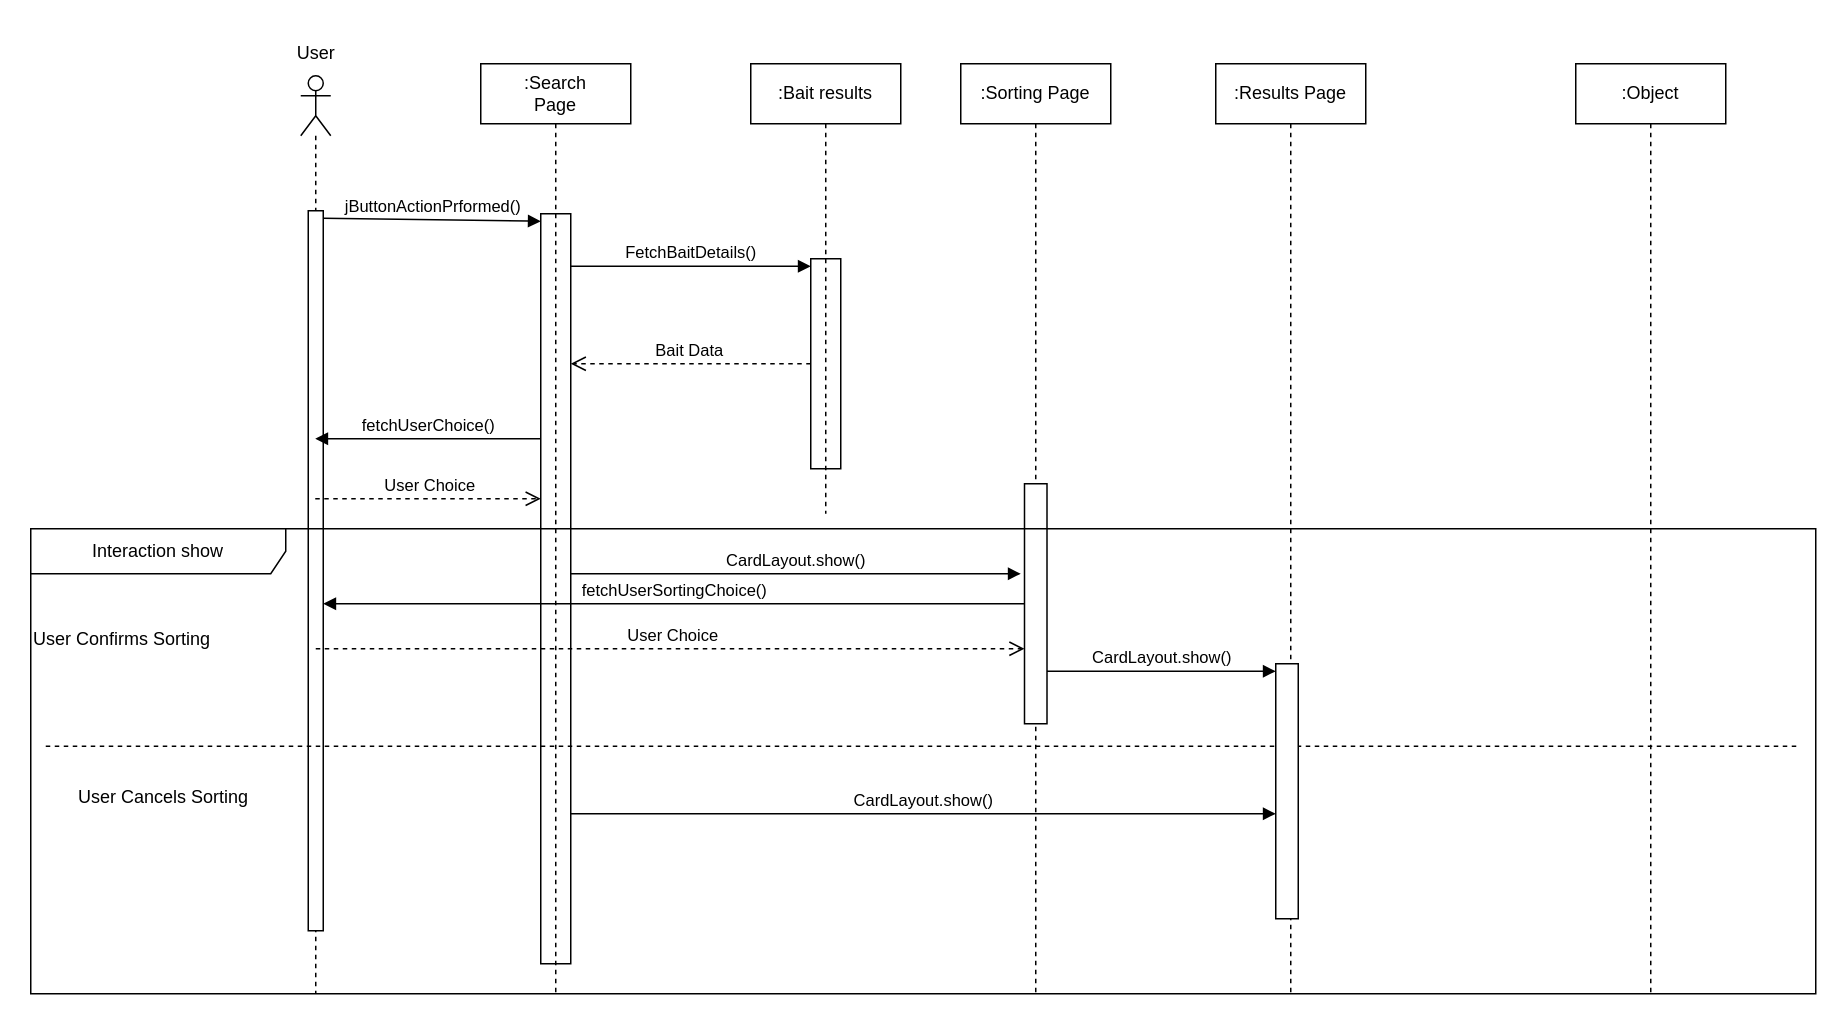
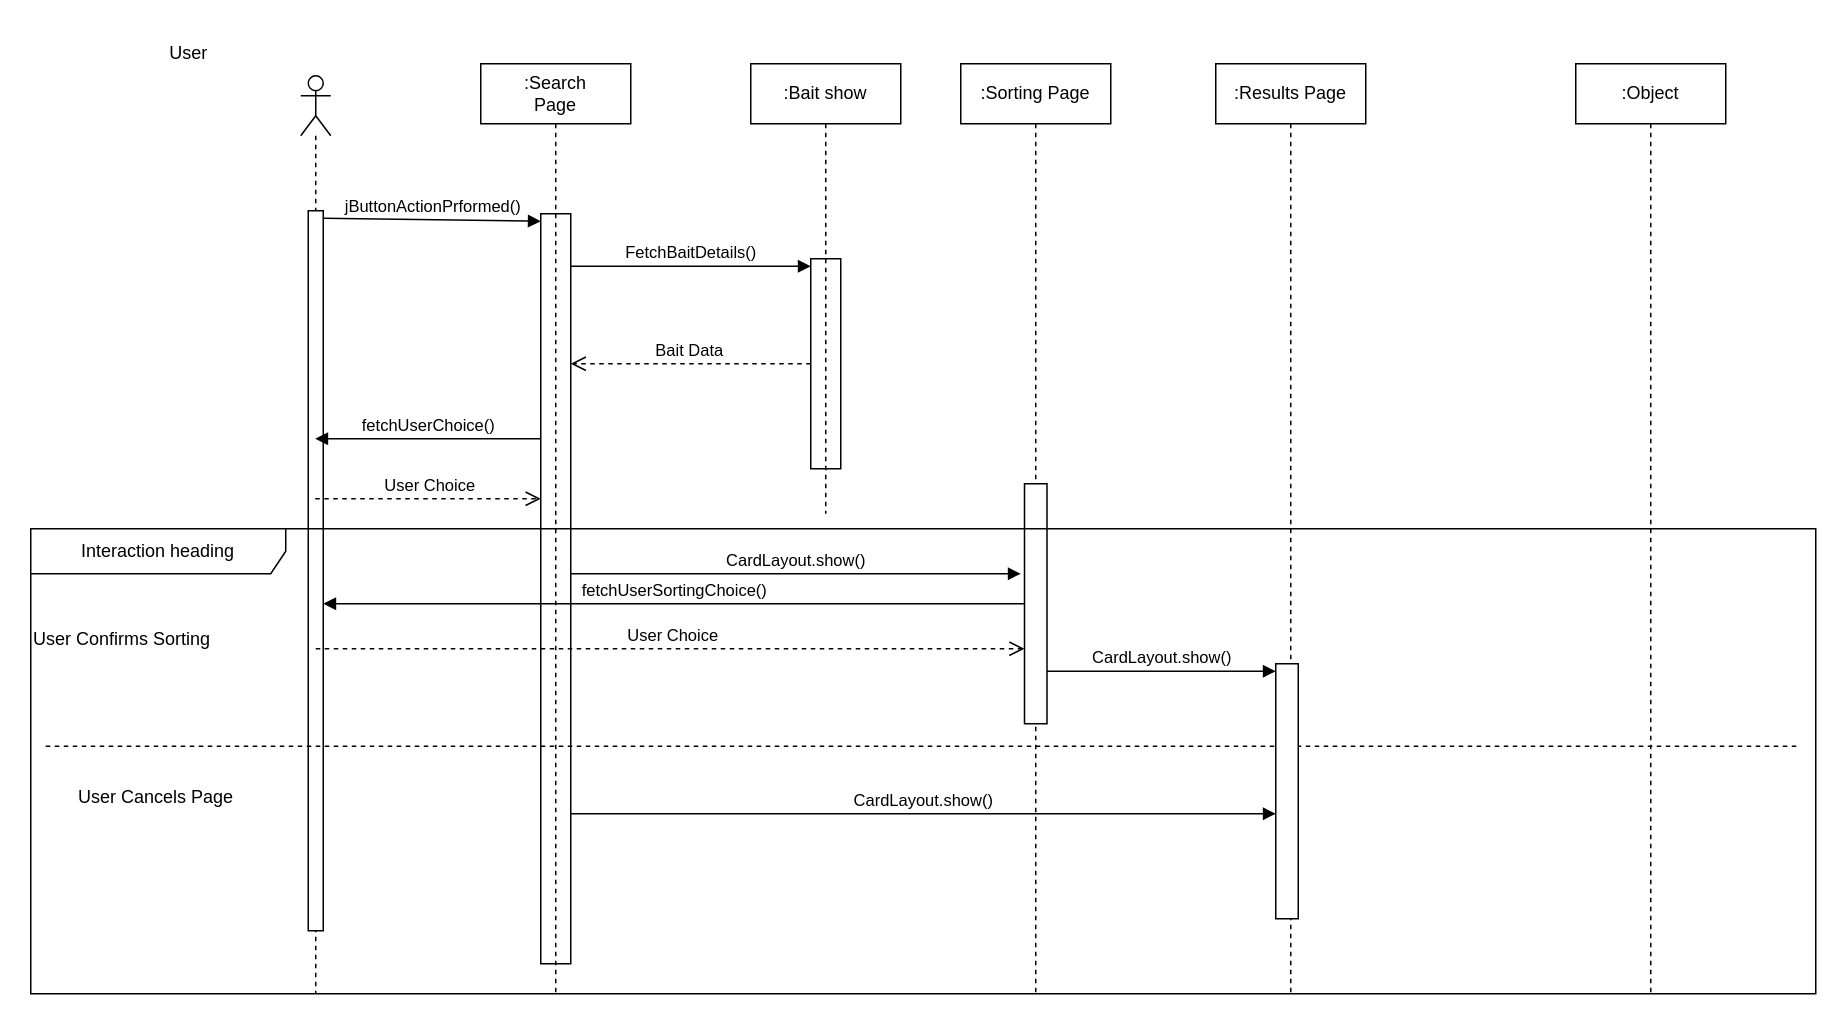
(316, 53) -> (188, 53)
(826, 94) -> (826, 94)
(158, 551) -> (158, 551)
(170, 798) -> (157, 798)
